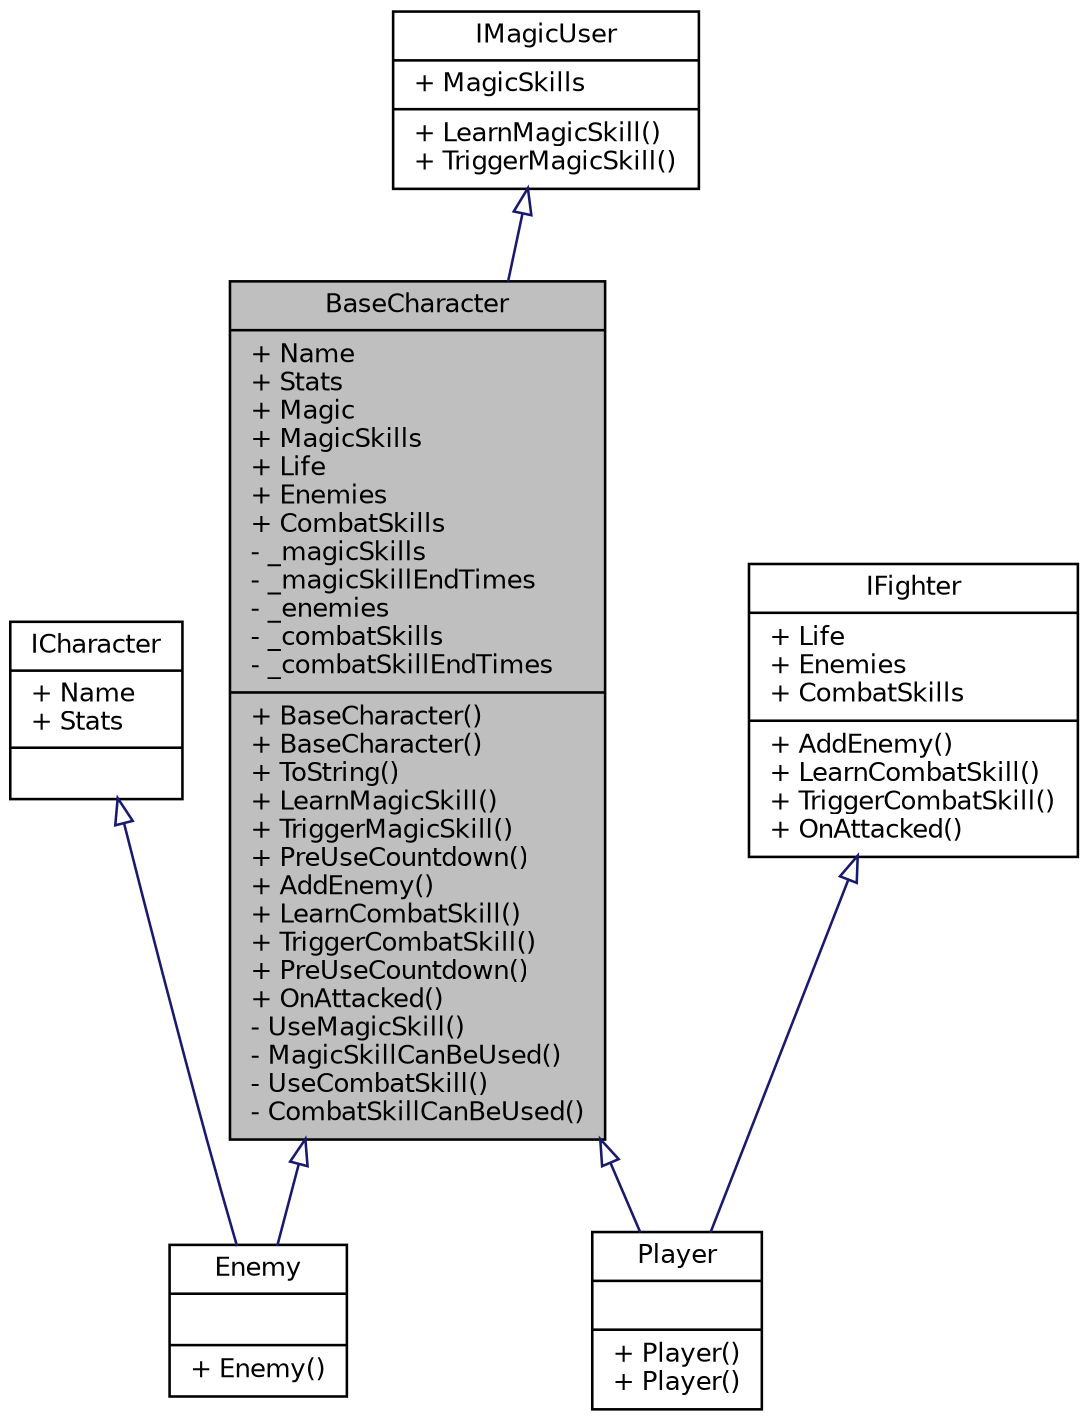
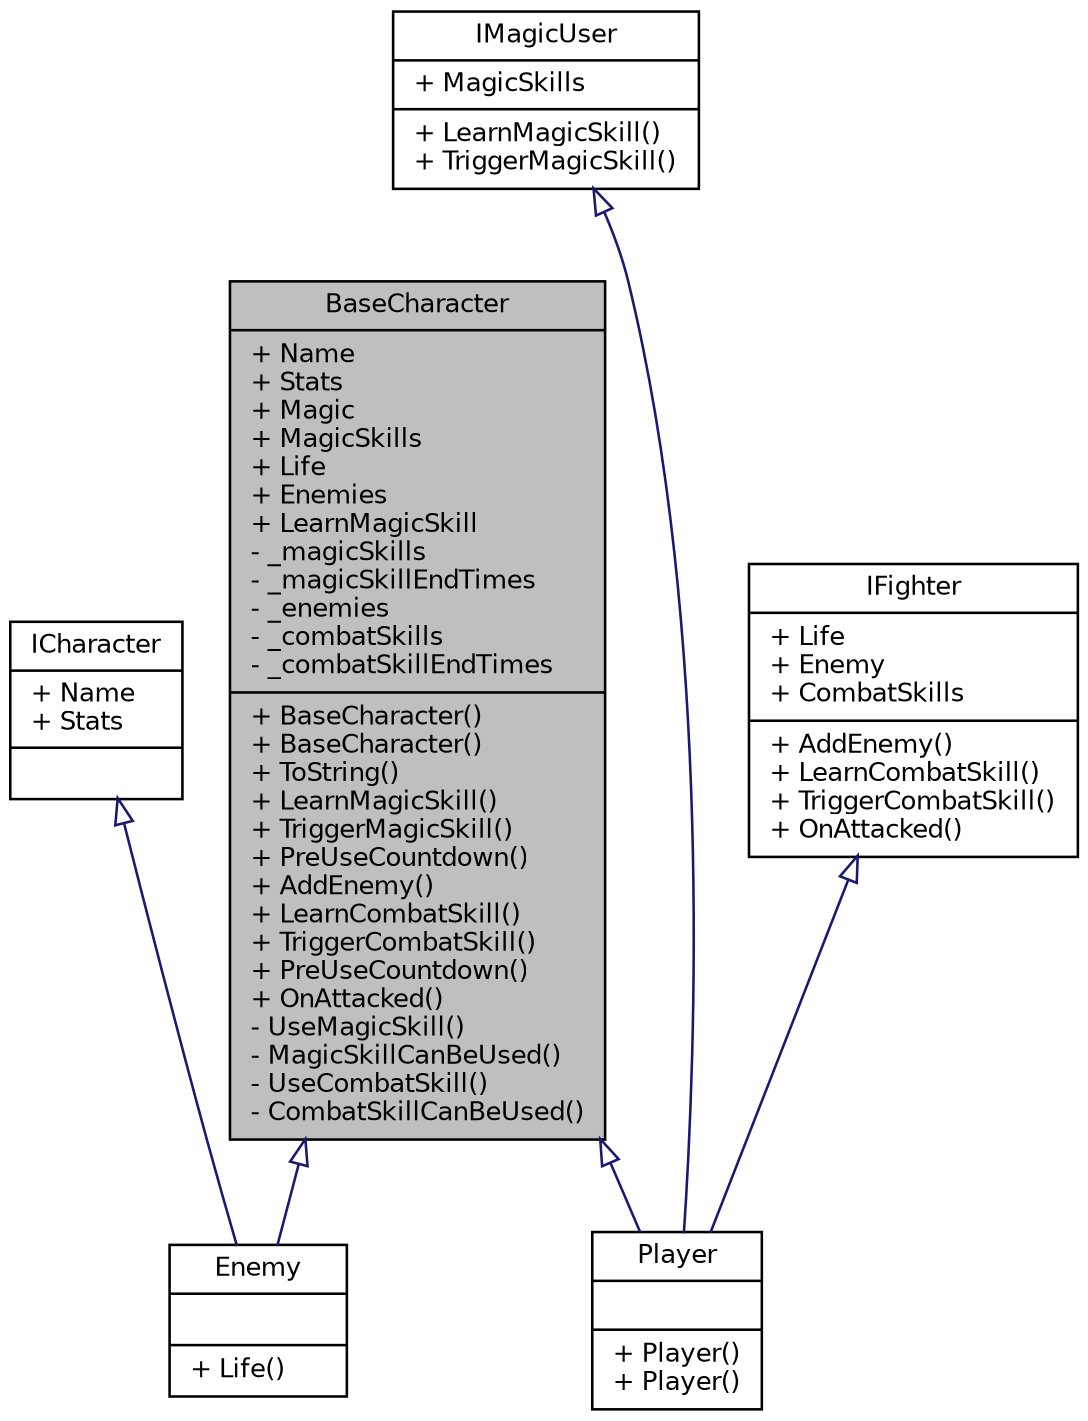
(515, 248) -> (687, 718)
(348, 524) -> (365, 524)
(839, 665) -> (829, 665)
(258, 1370) -> (238, 1370)
